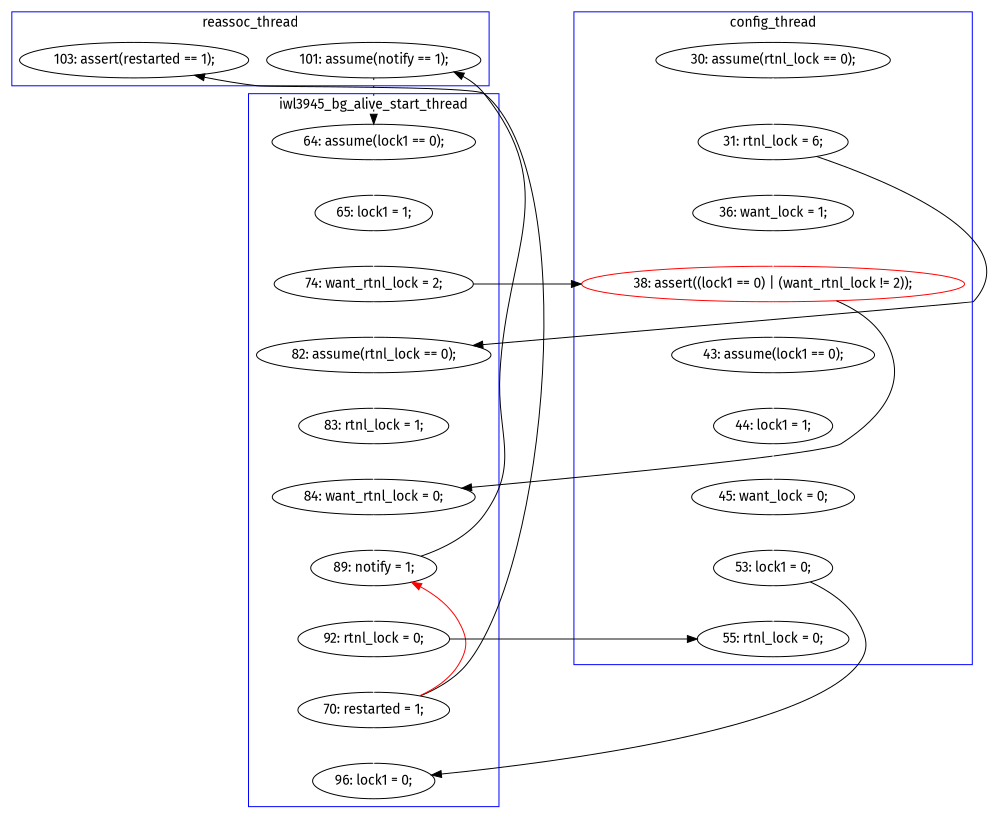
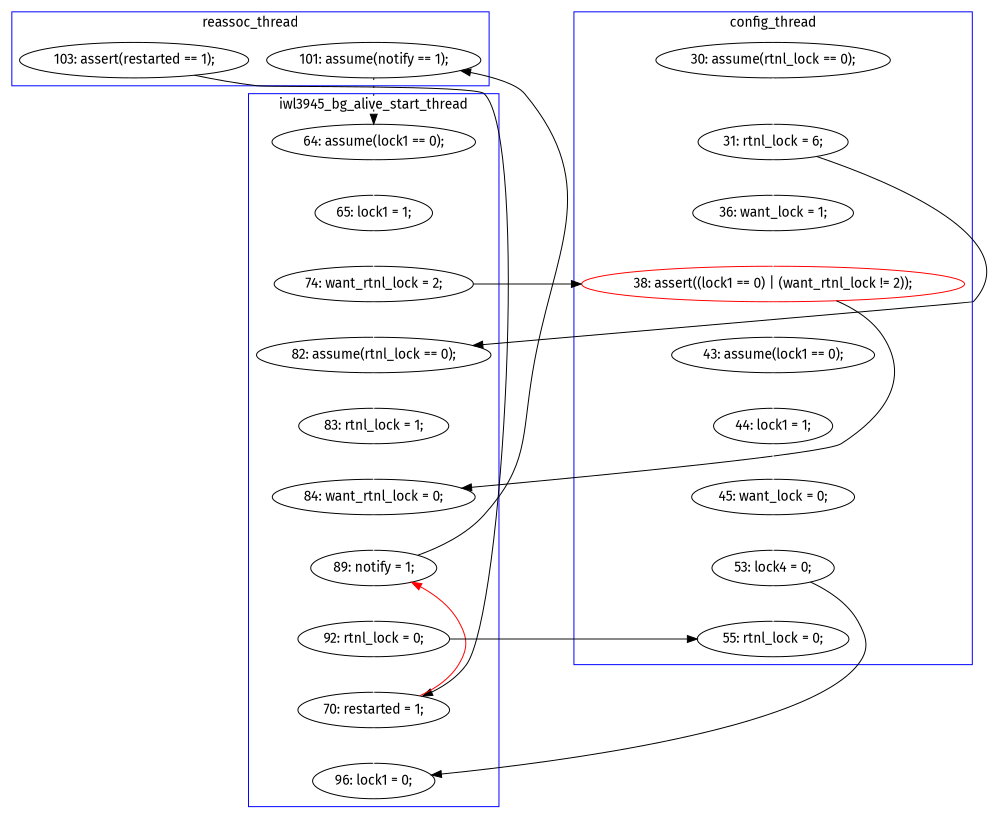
(541, 267) -> (508, 256)
(773, 568) -> (773, 568)
